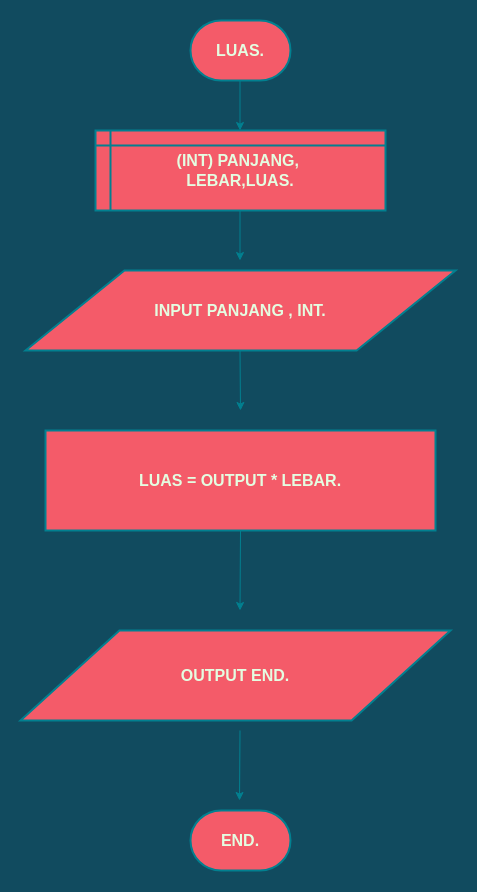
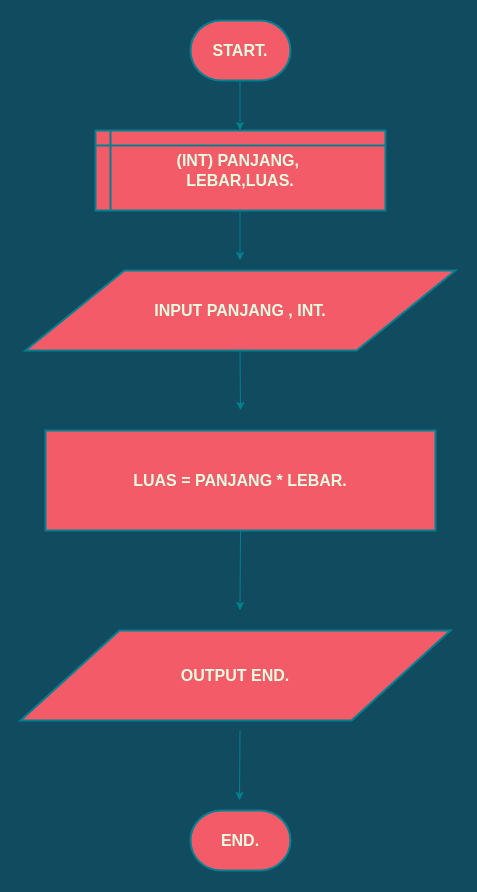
(241, 51) -> (241, 51)
(241, 481) -> (241, 481)
